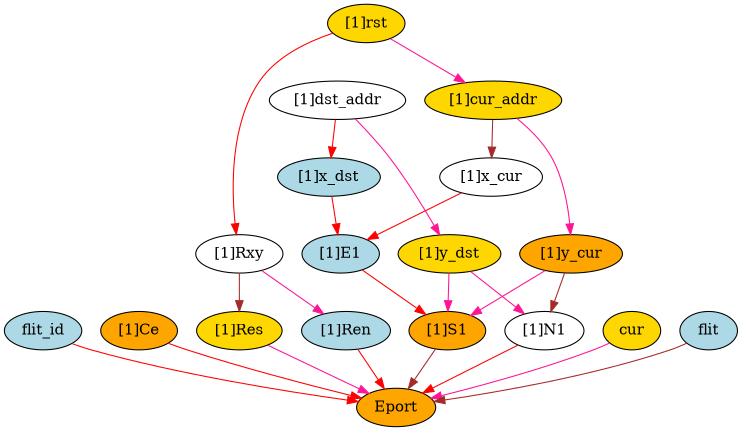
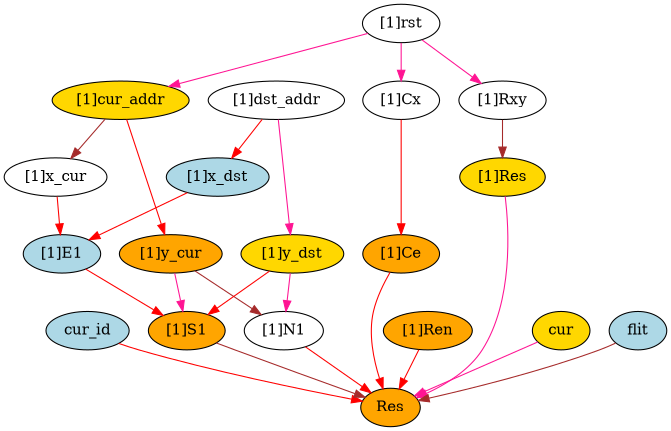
(366, 23) -> (401, 23)
none -> (401, 100)
(246, 107) -> (447, 59)
(555, 165) -> (144, 172)
(449, 287) -> (243, 290)
(288, 289) -> none
(43, 331) -> (88, 331)
(346, 331) -> (428, 331)
(396, 407) -> (391, 407)
